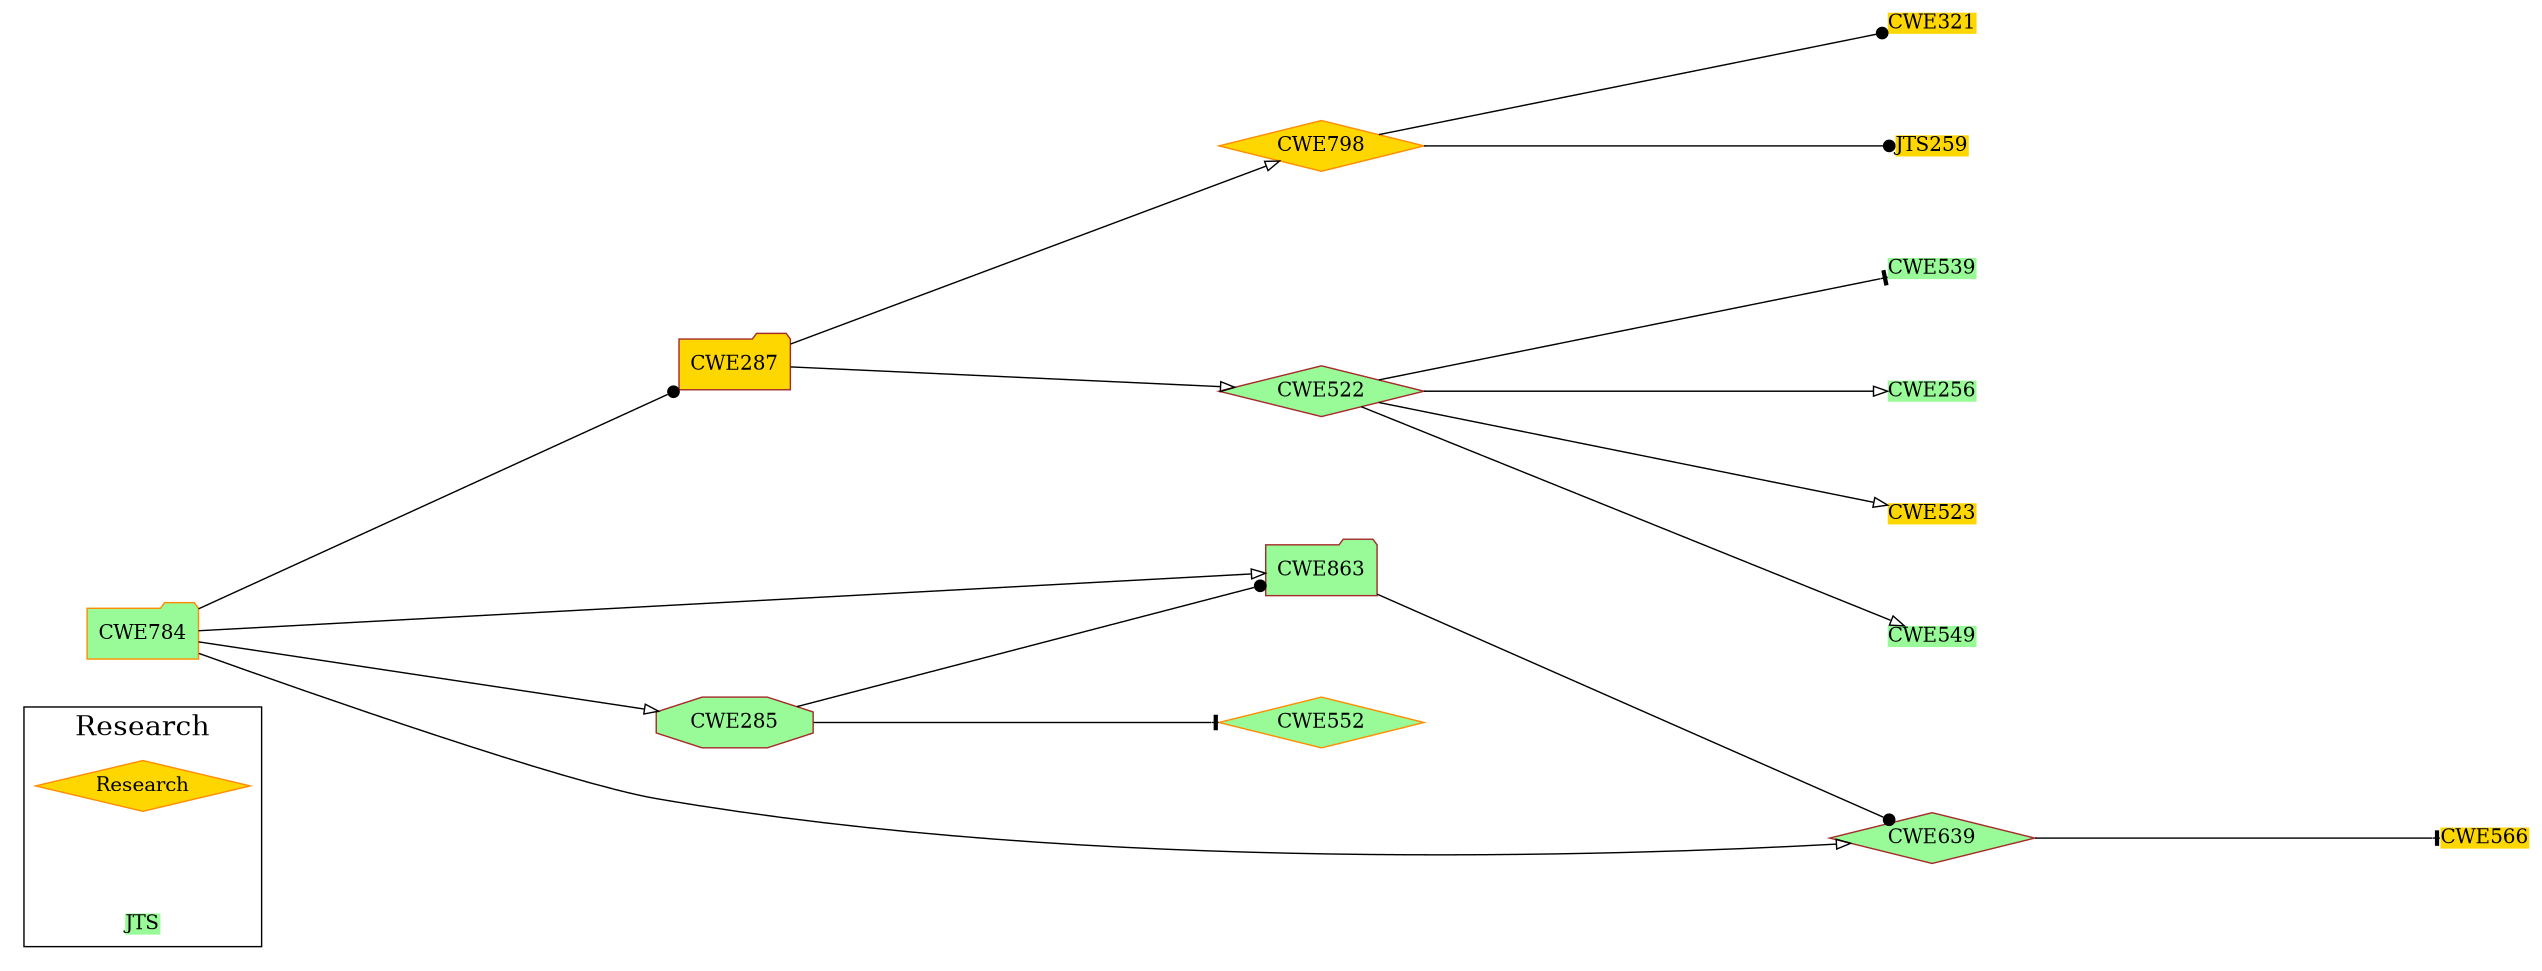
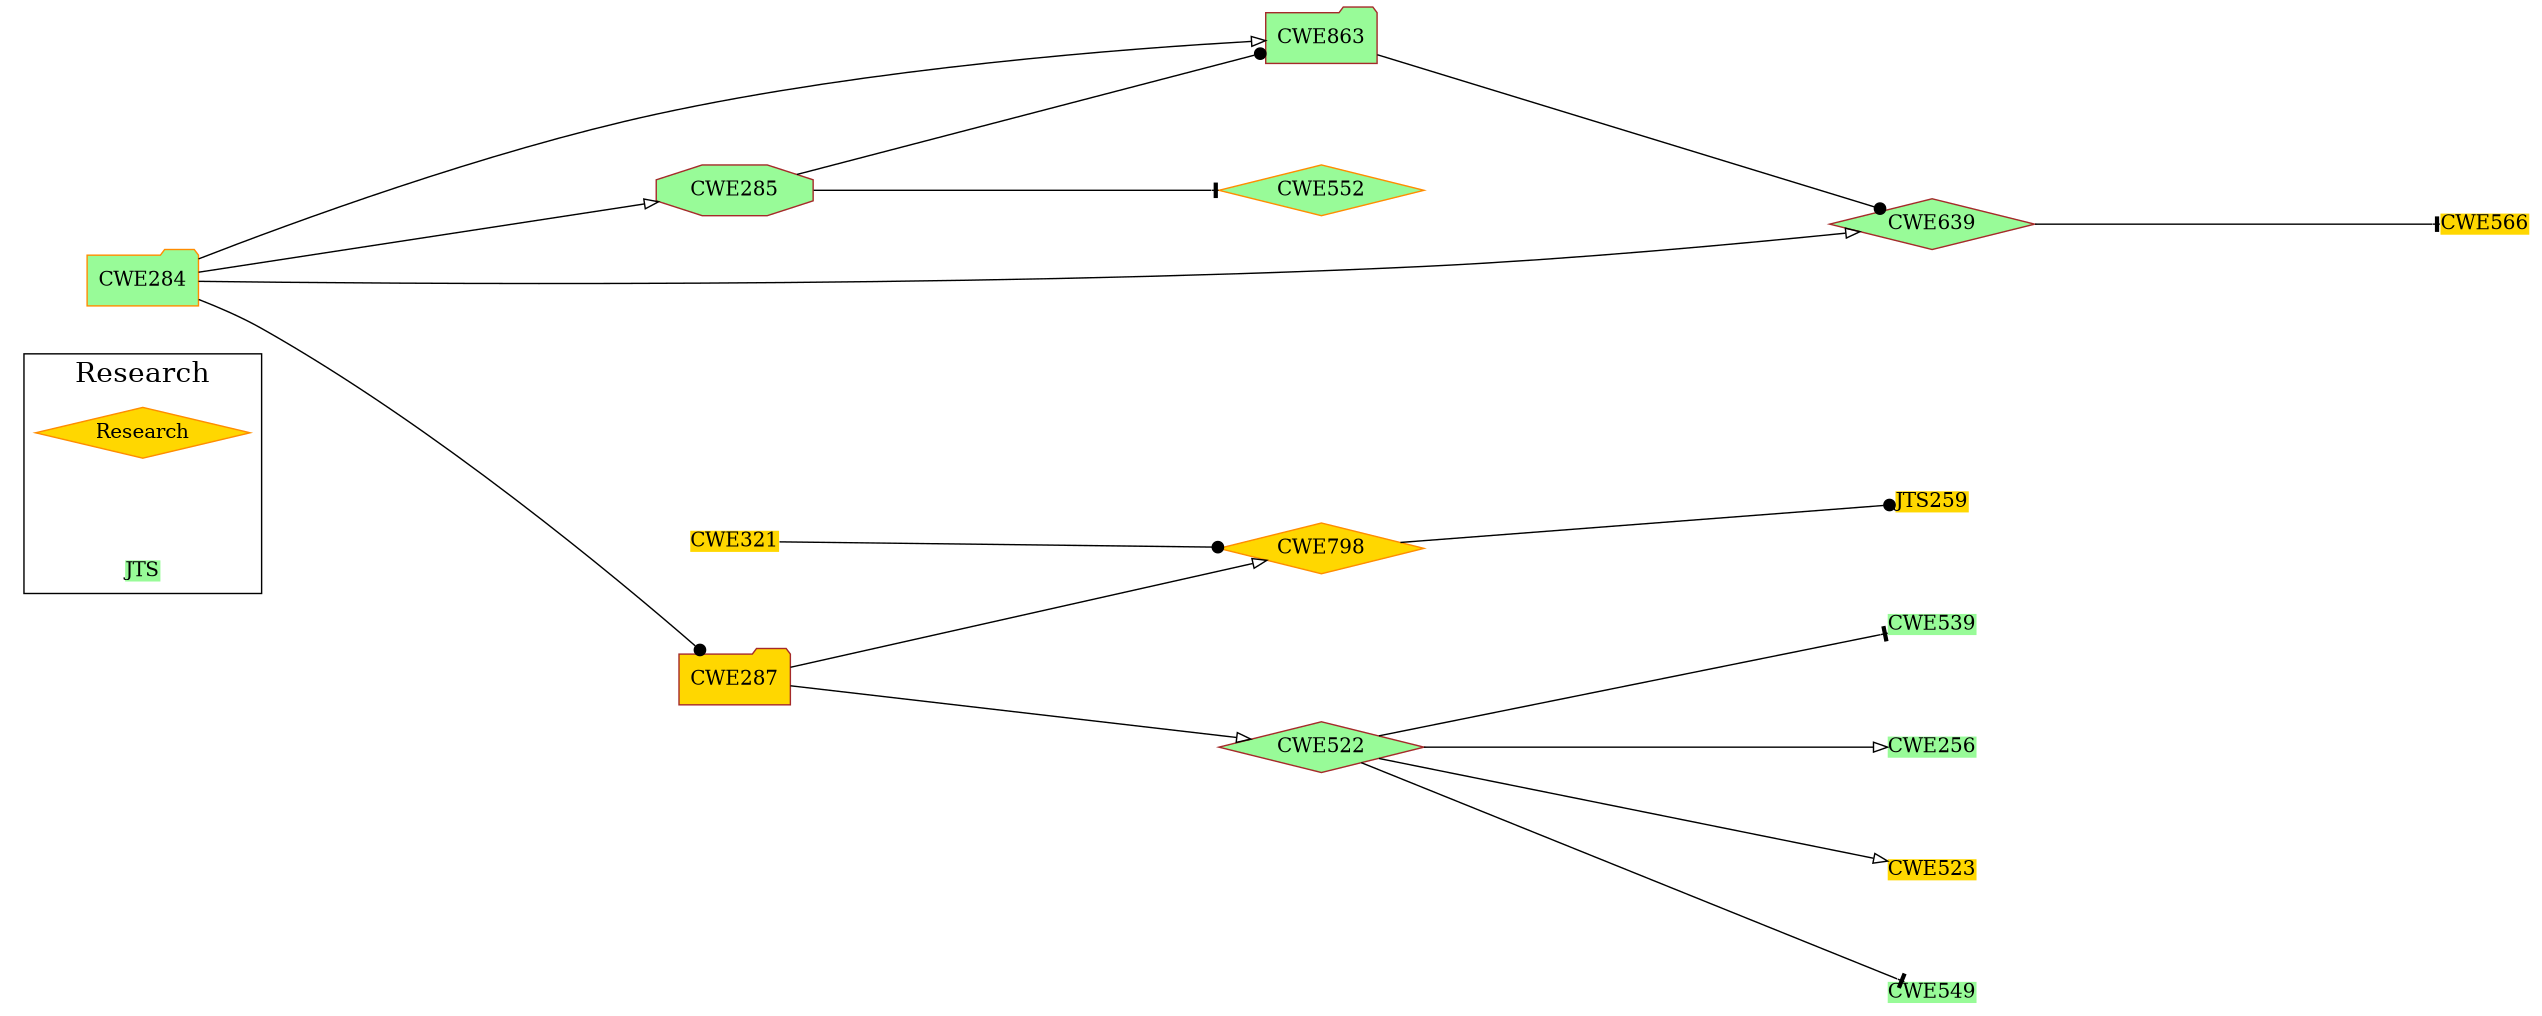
(1628, 84) -> (996, 544)
(1626, 514) -> (1629, 871)
(143, 634) -> (143, 281)
